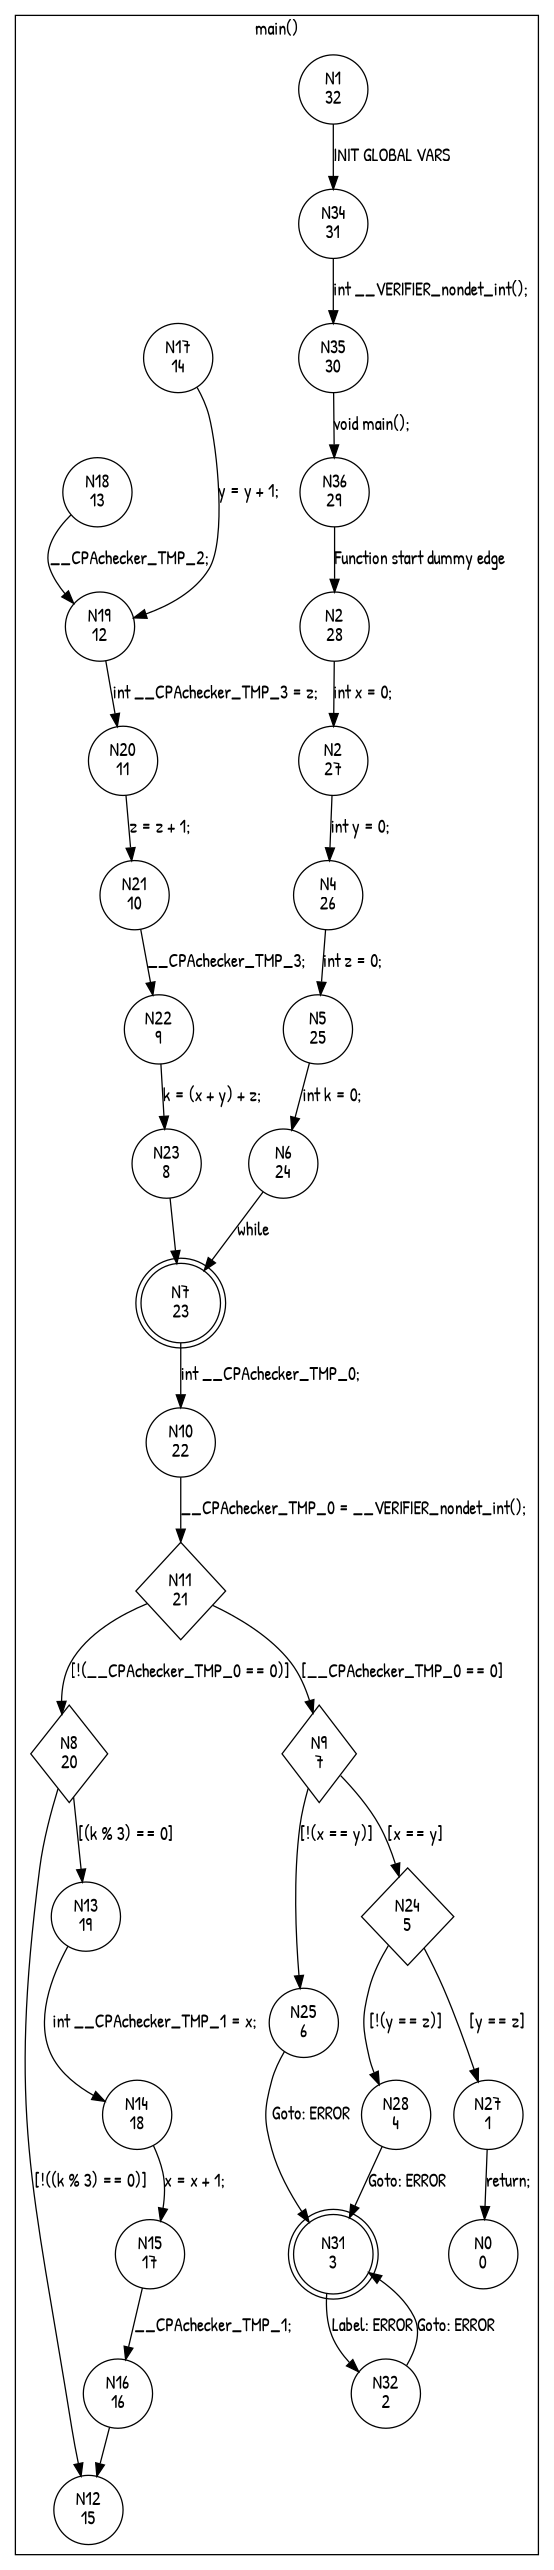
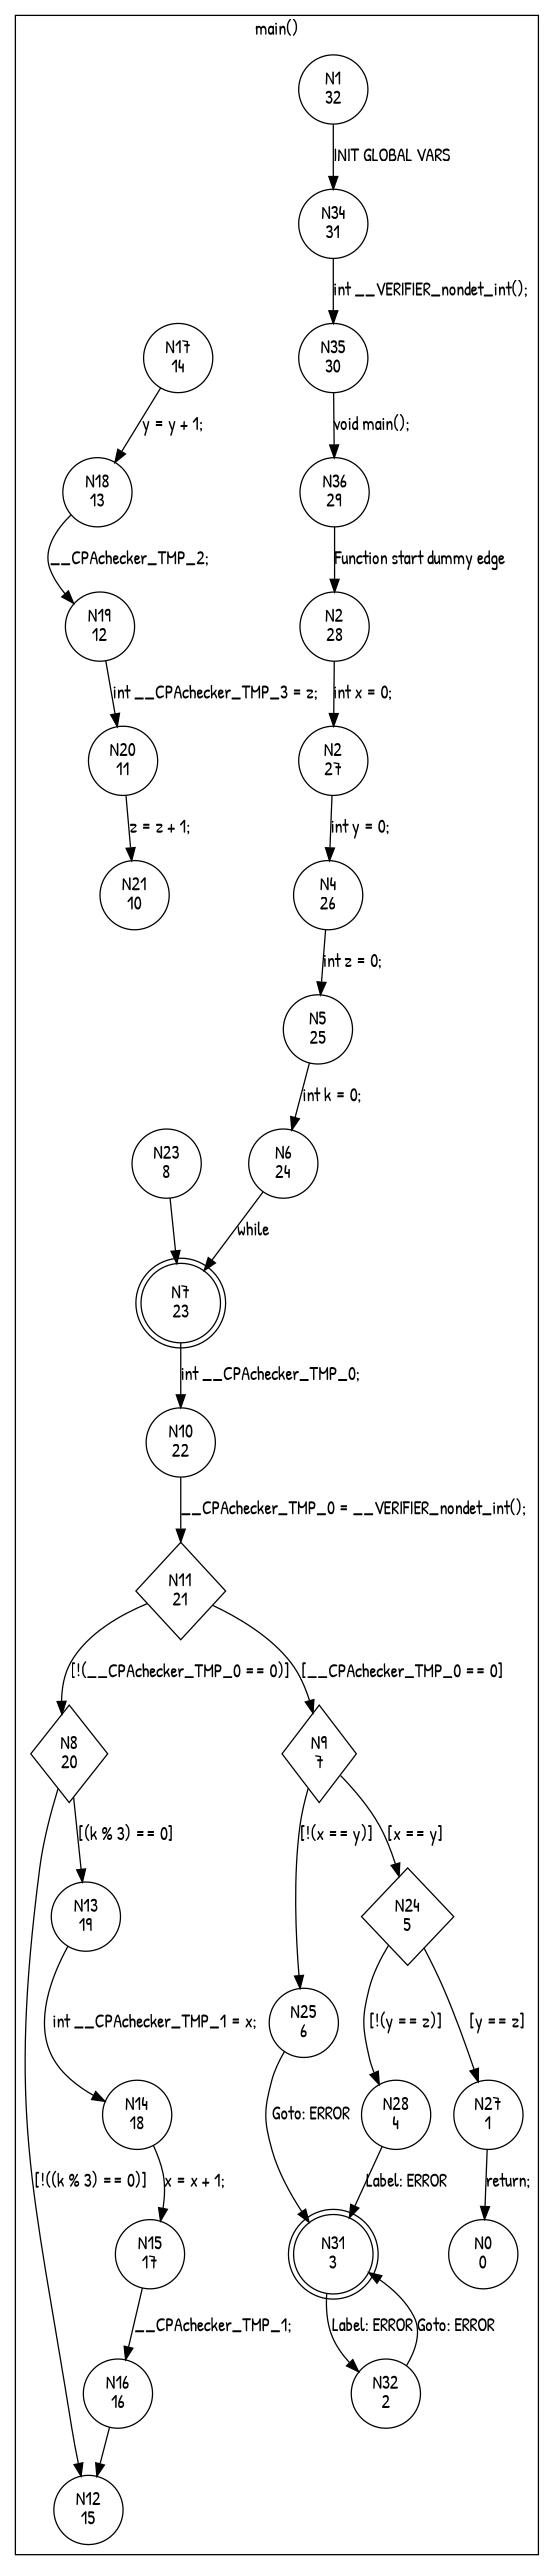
(219, 517) -> (141, 420)
(159, 1029) -> none
(407, 2182) -> (407, 2182)
